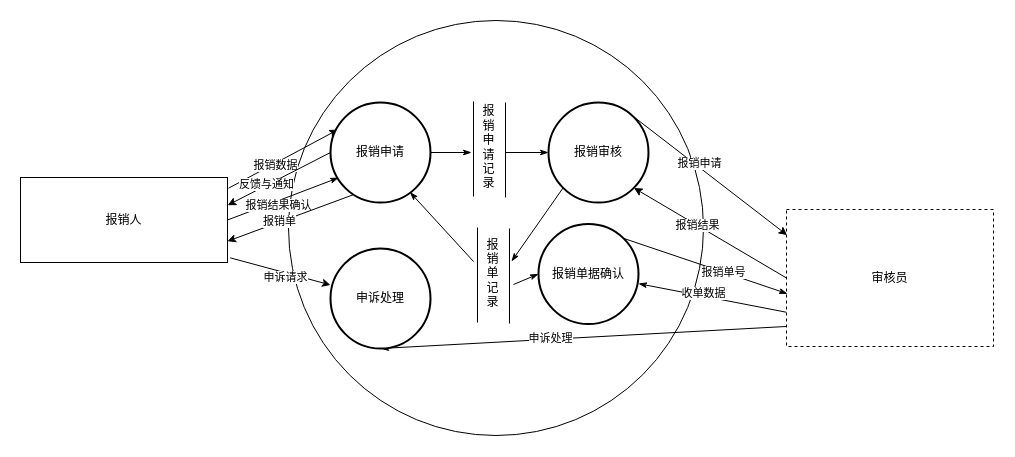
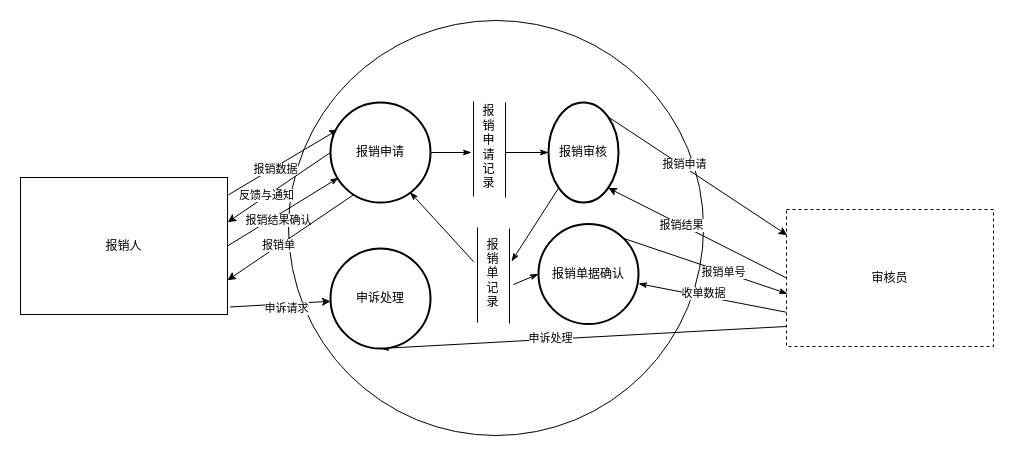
(599, 153) -> (584, 153)
(124, 220) -> (124, 246)
